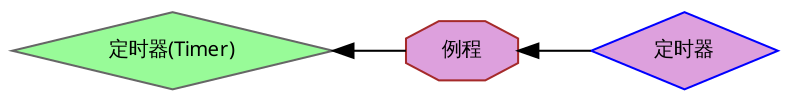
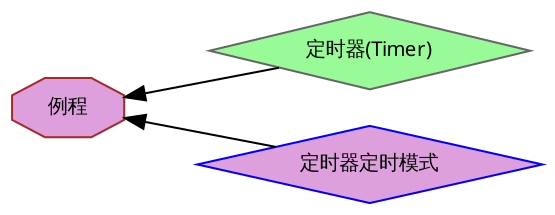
(380, 51) -> (212, 81)
(685, 51) -> (370, 164)
